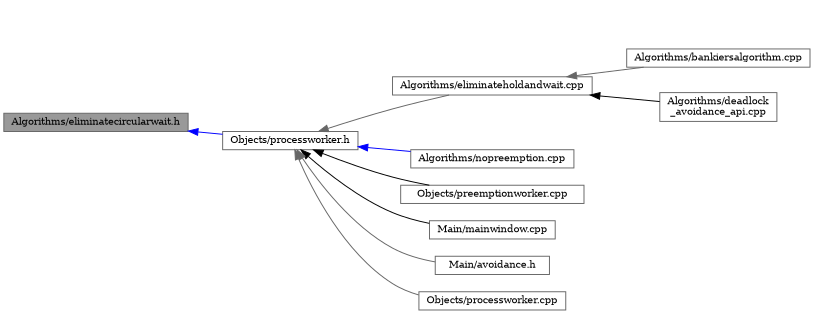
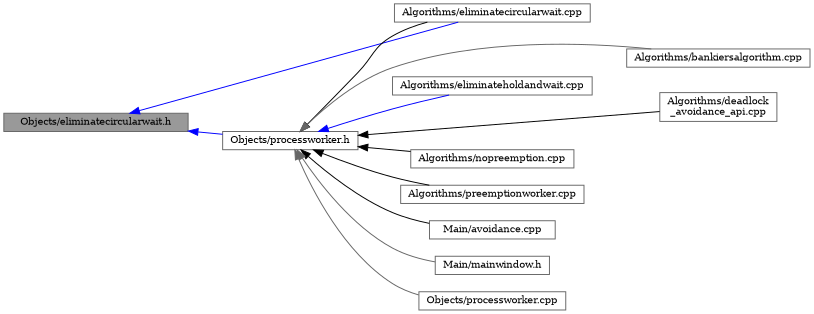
none -> (492, 13)
(610, 71) -> (469, 50)
(630, 99) -> (514, 123)
(388, 110) -> (388, 110)
(96, 122) -> (96, 122)
(389, 150) -> (389, 150)
(492, 194) -> (492, 194)
(492, 230) -> (492, 230)
(492, 265) -> (492, 265)
